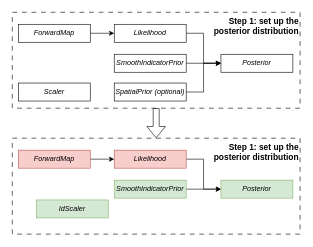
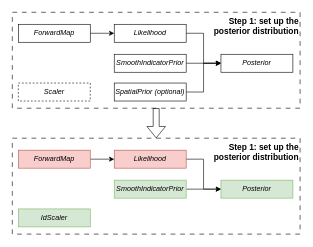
(54, 92) -> (54, 92)
(72, 209) -> (54, 218)
